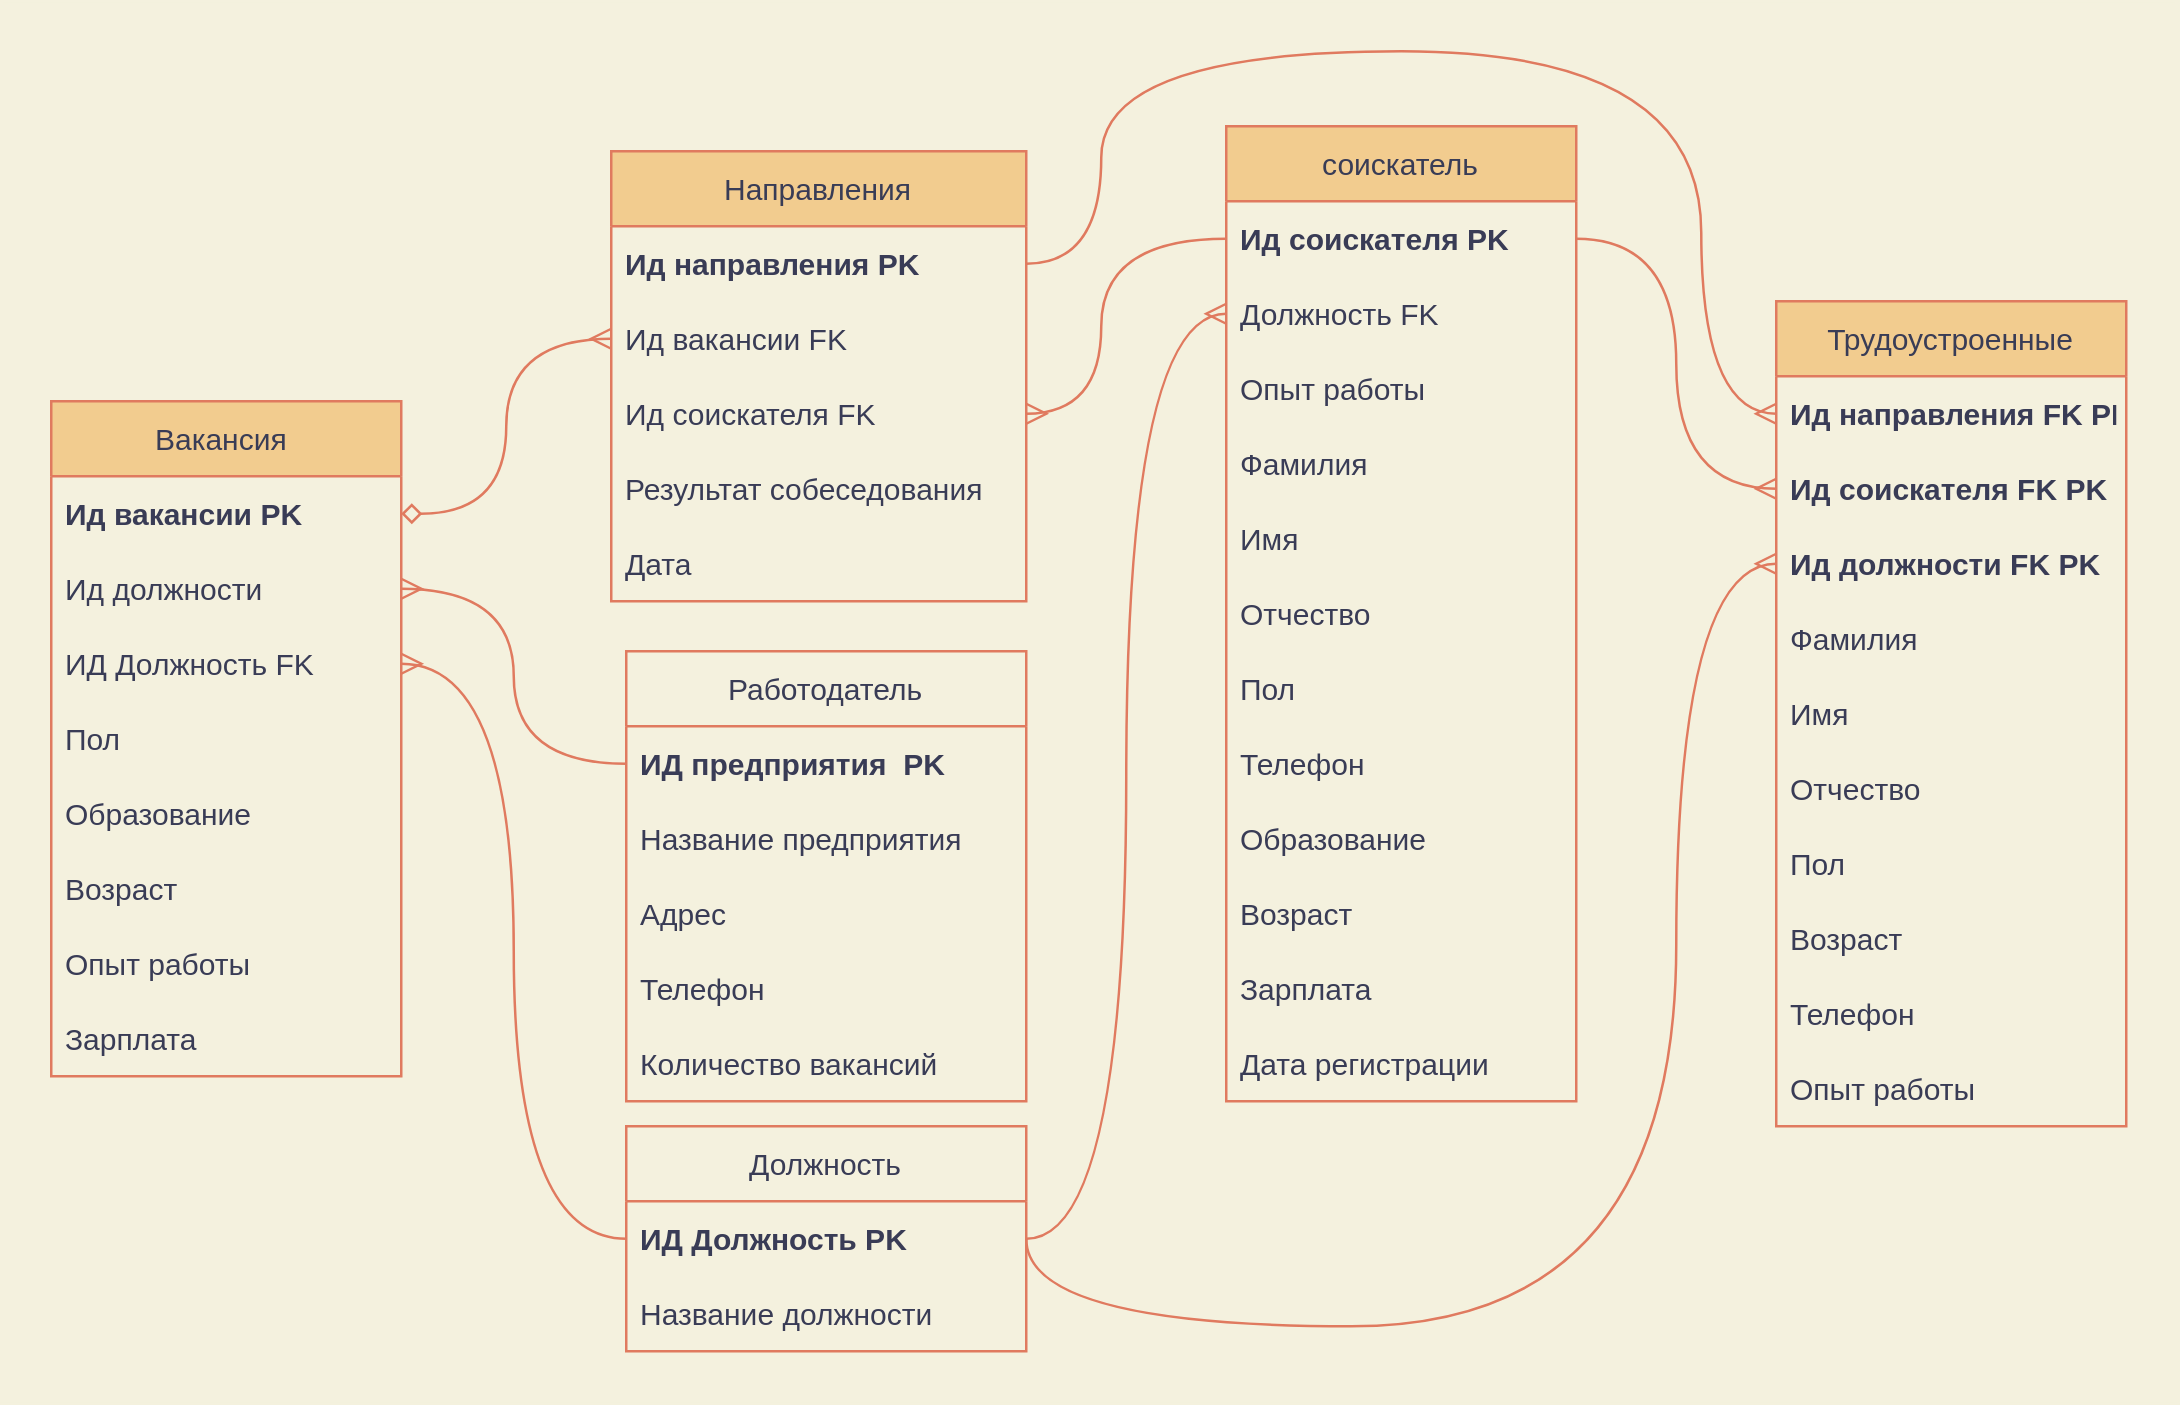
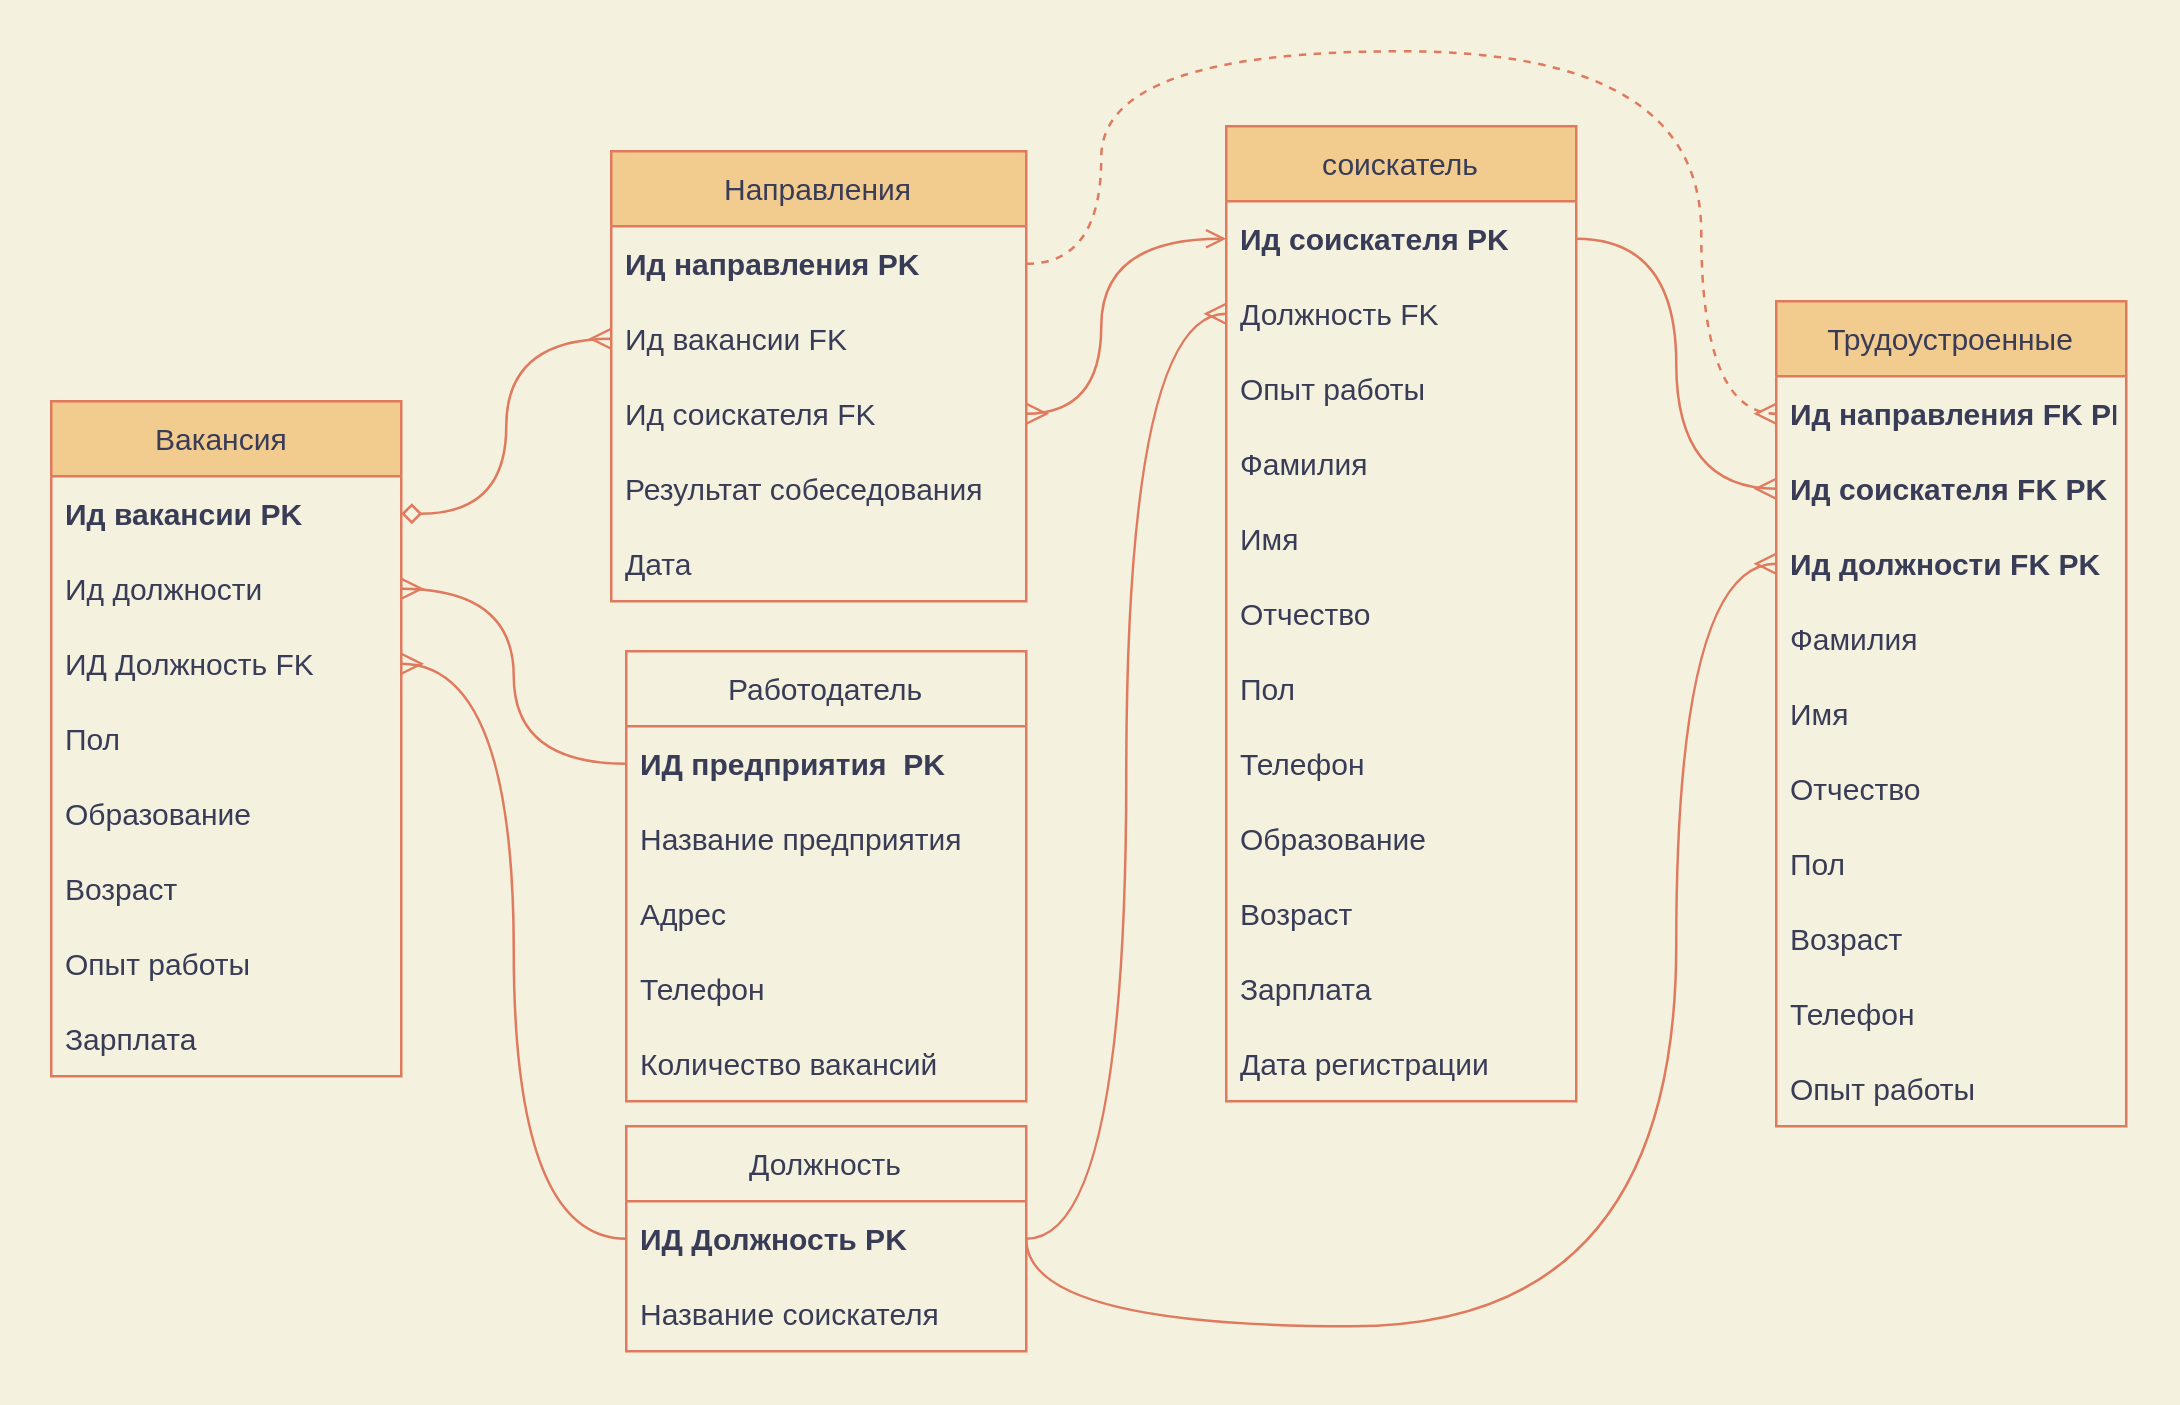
(1459, 53) -> (1459, 53)
(1217, 239) -> (1217, 239)
(787, 1315) -> (796, 1315)
